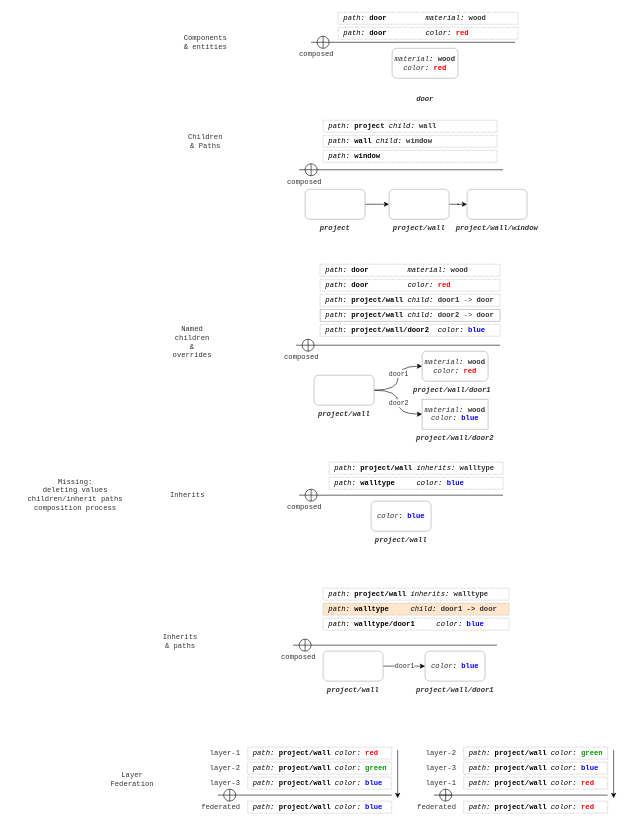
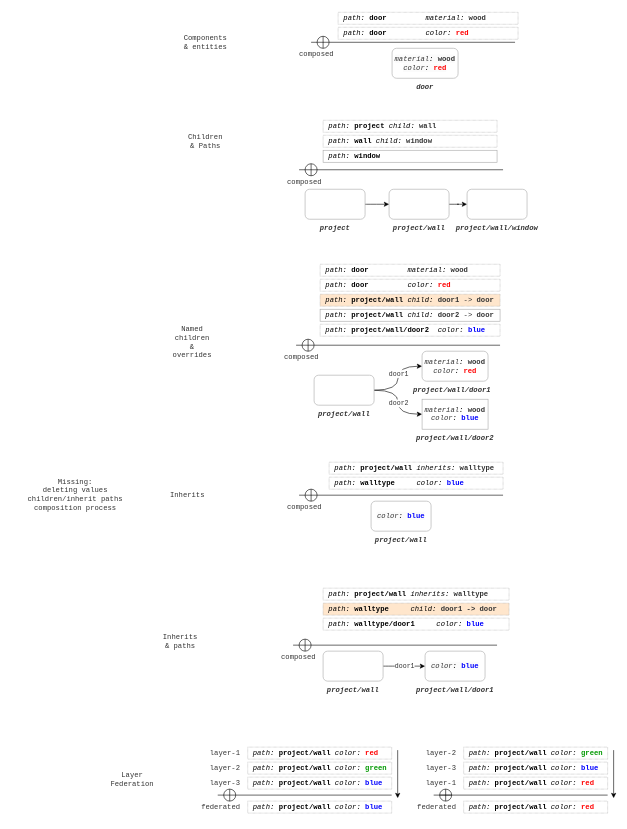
(425, 99) -> (425, 87)
(410, 156) -> (410, 156)
(410, 300) -> (410, 300)
